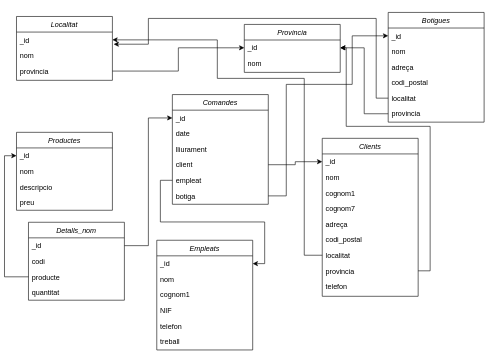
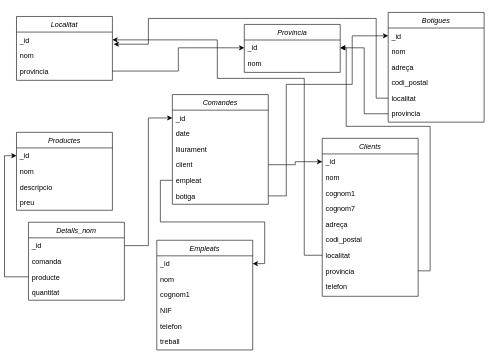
(39, 262) -> (46, 262)
